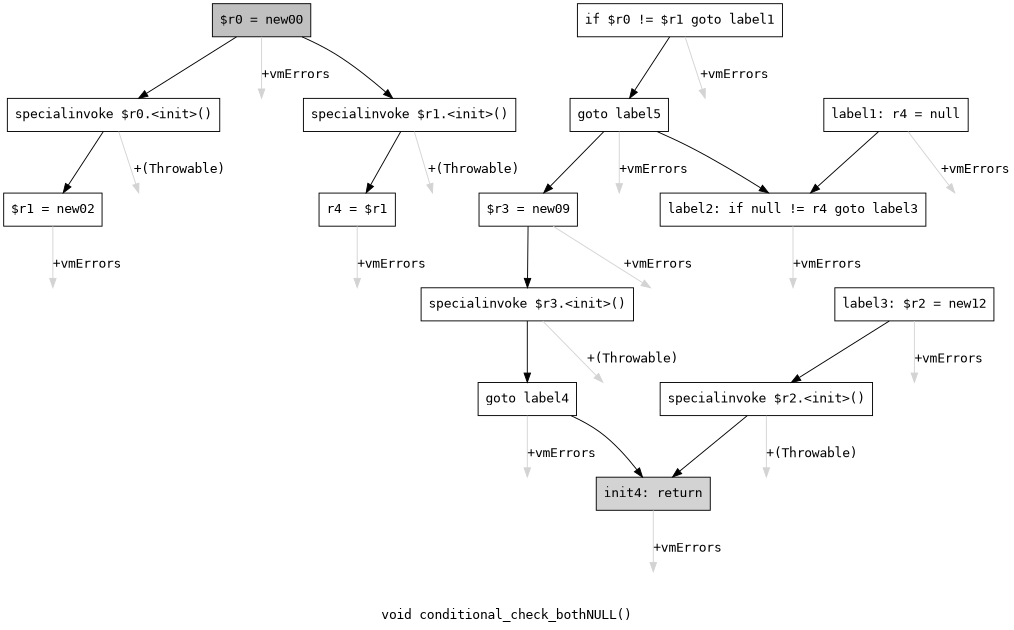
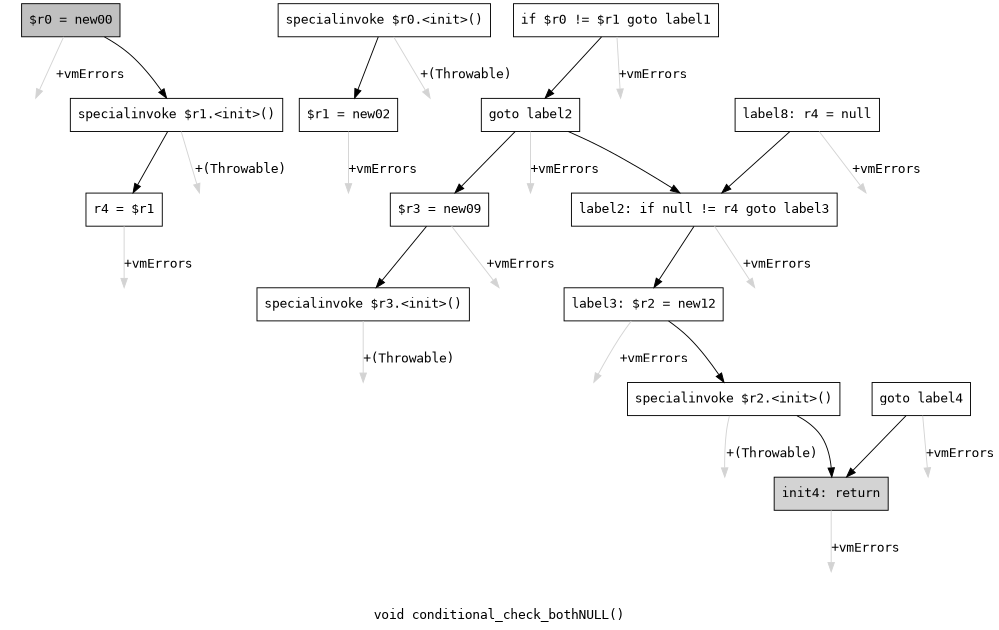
(192, 65) -> none
(619, 115) -> (531, 115)
(896, 115) -> (807, 115)
none -> (677, 253)
(527, 347) -> none
